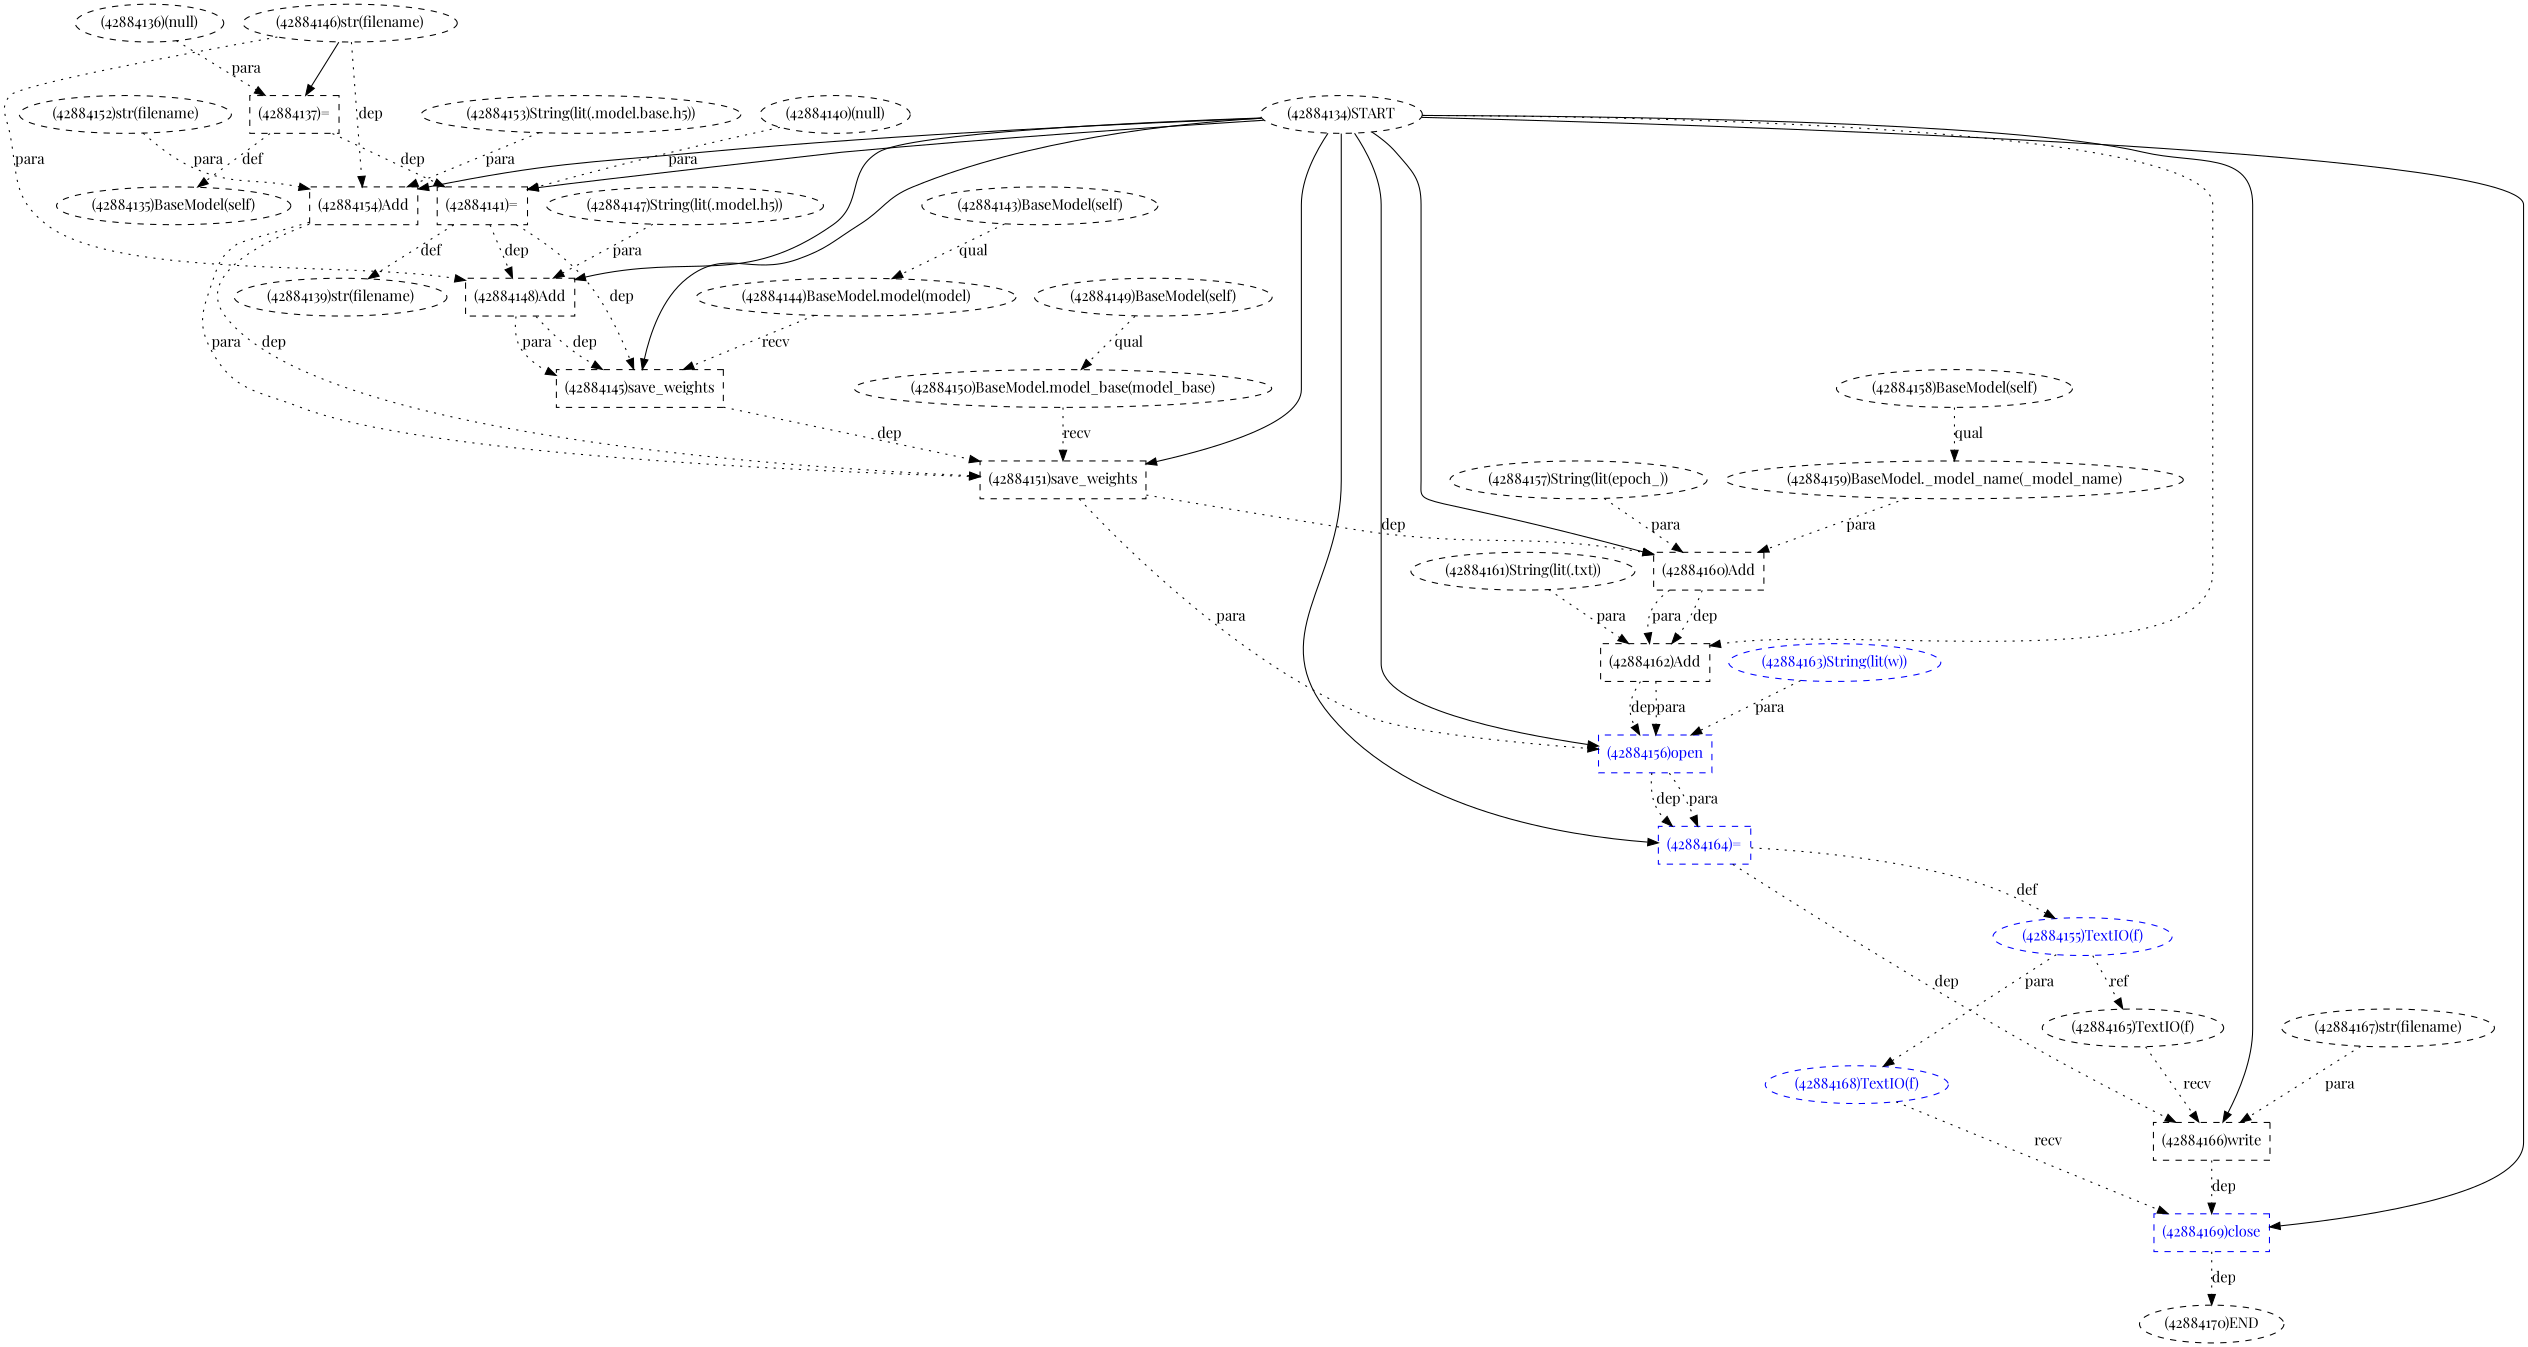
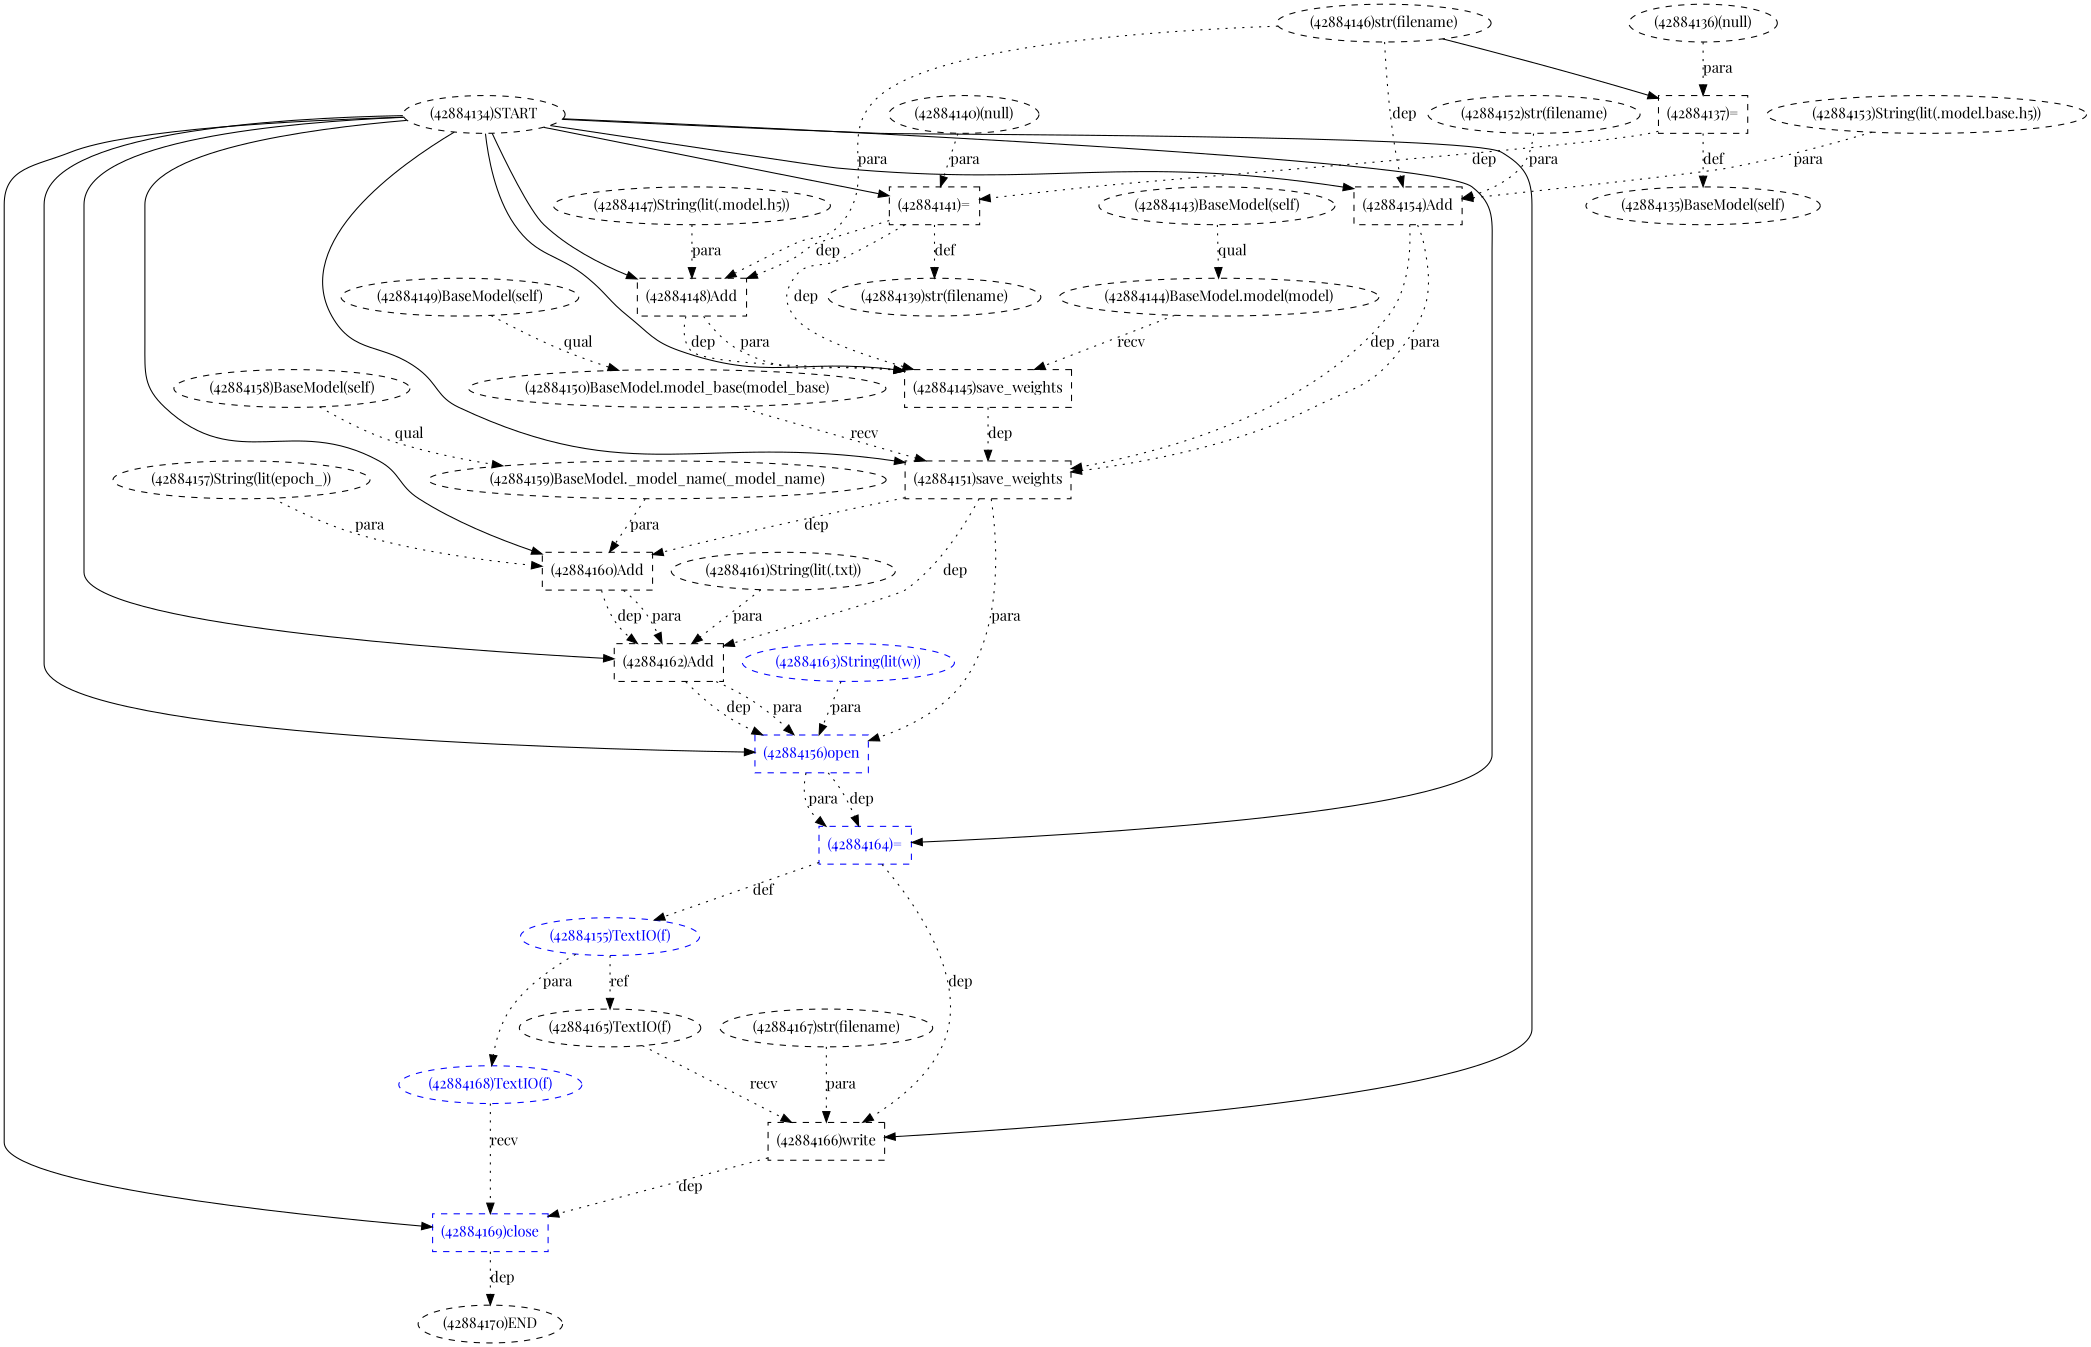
(2213, 245) -> (84, 483)
none -> (877, 600)
